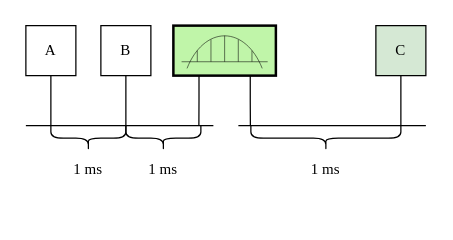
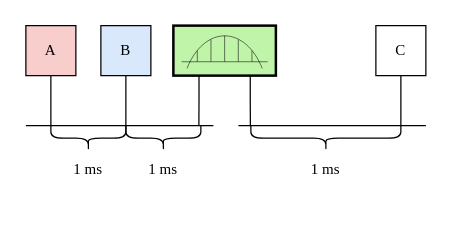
(51, 51) -> (51, 51)
(126, 51) -> (126, 51)
(401, 51) -> (401, 51)
